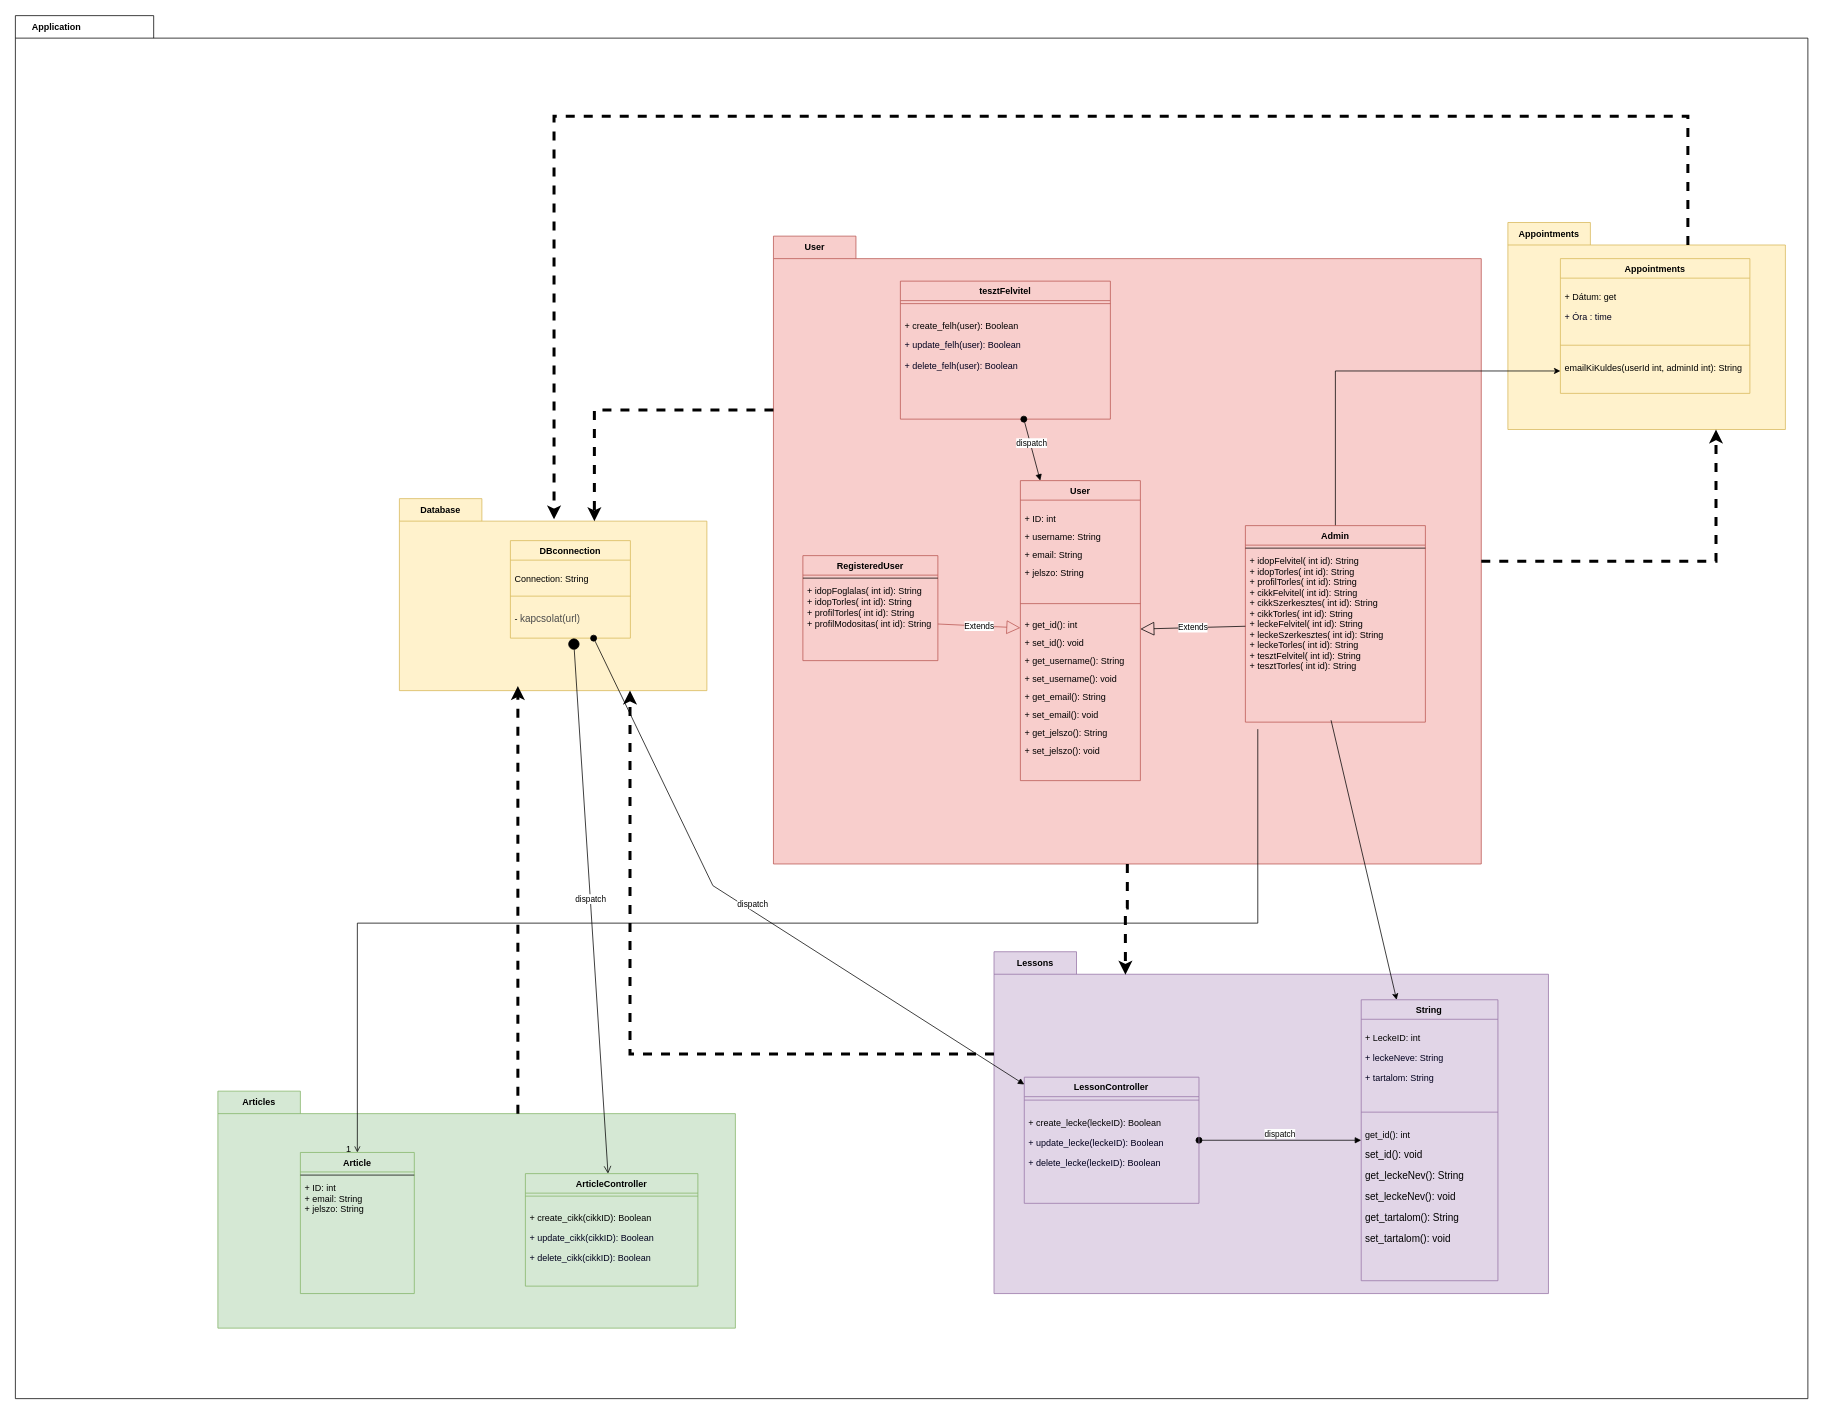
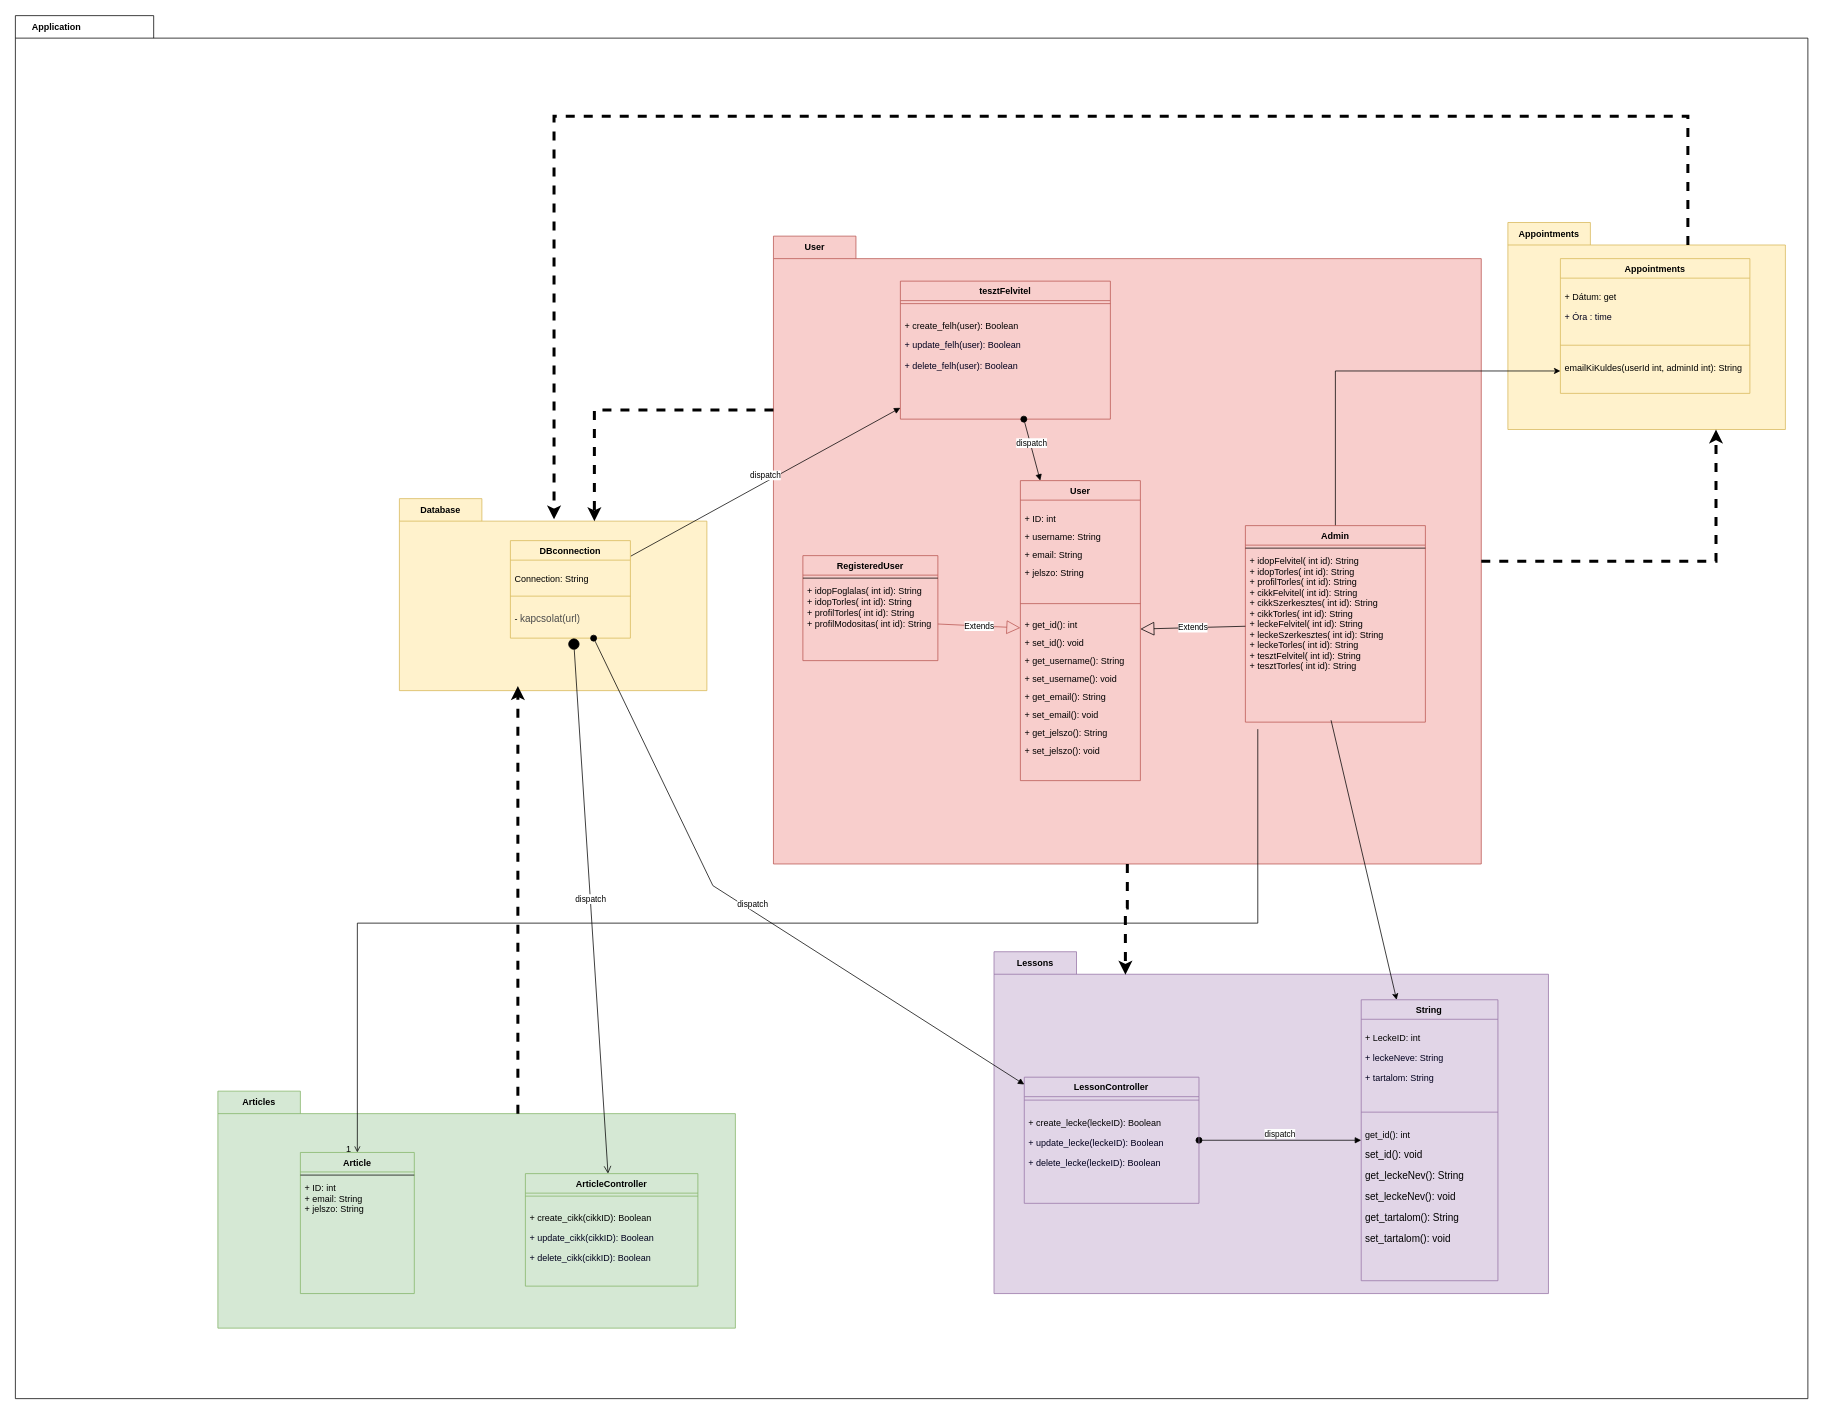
none -> (763, 483)
(737, 1054) -> none
